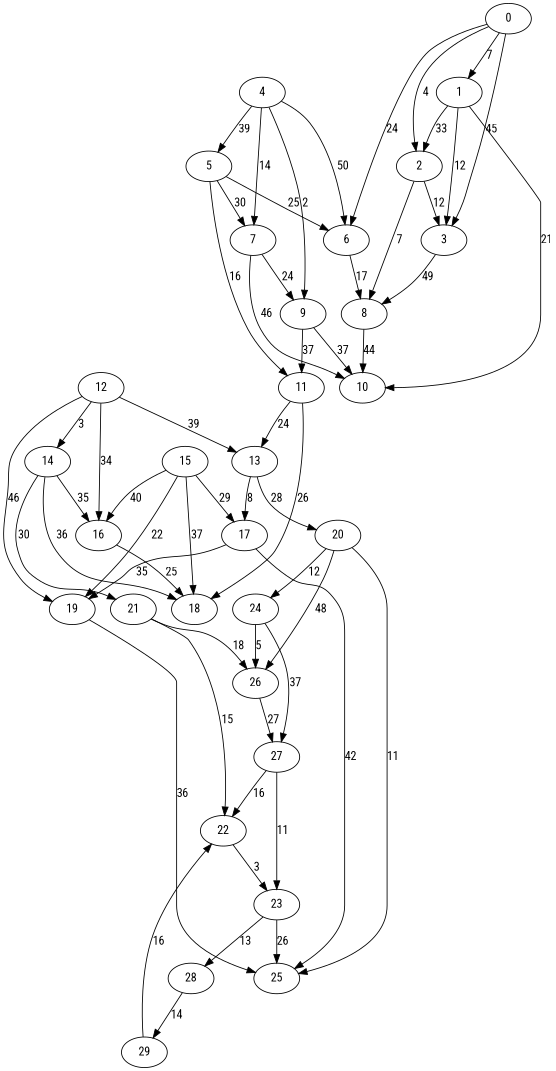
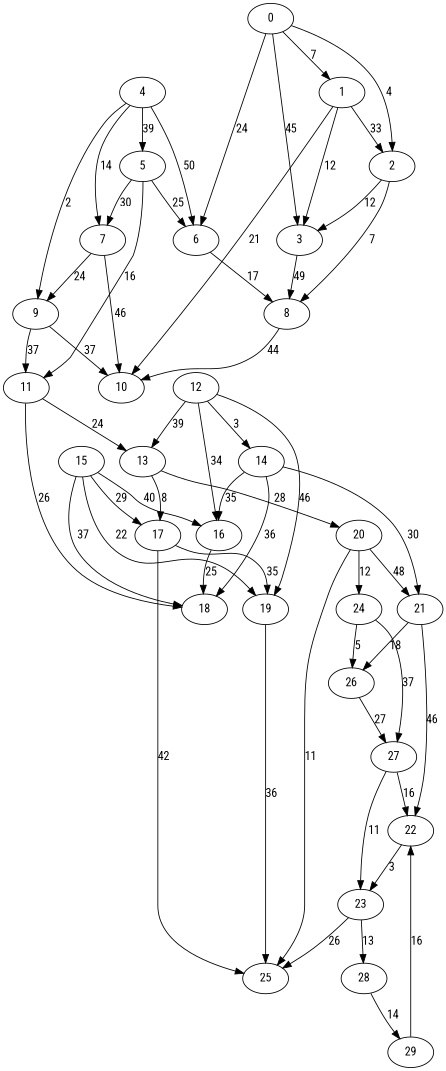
(307, 609) -> (387, 569)
(228, 720) -> (432, 720)
